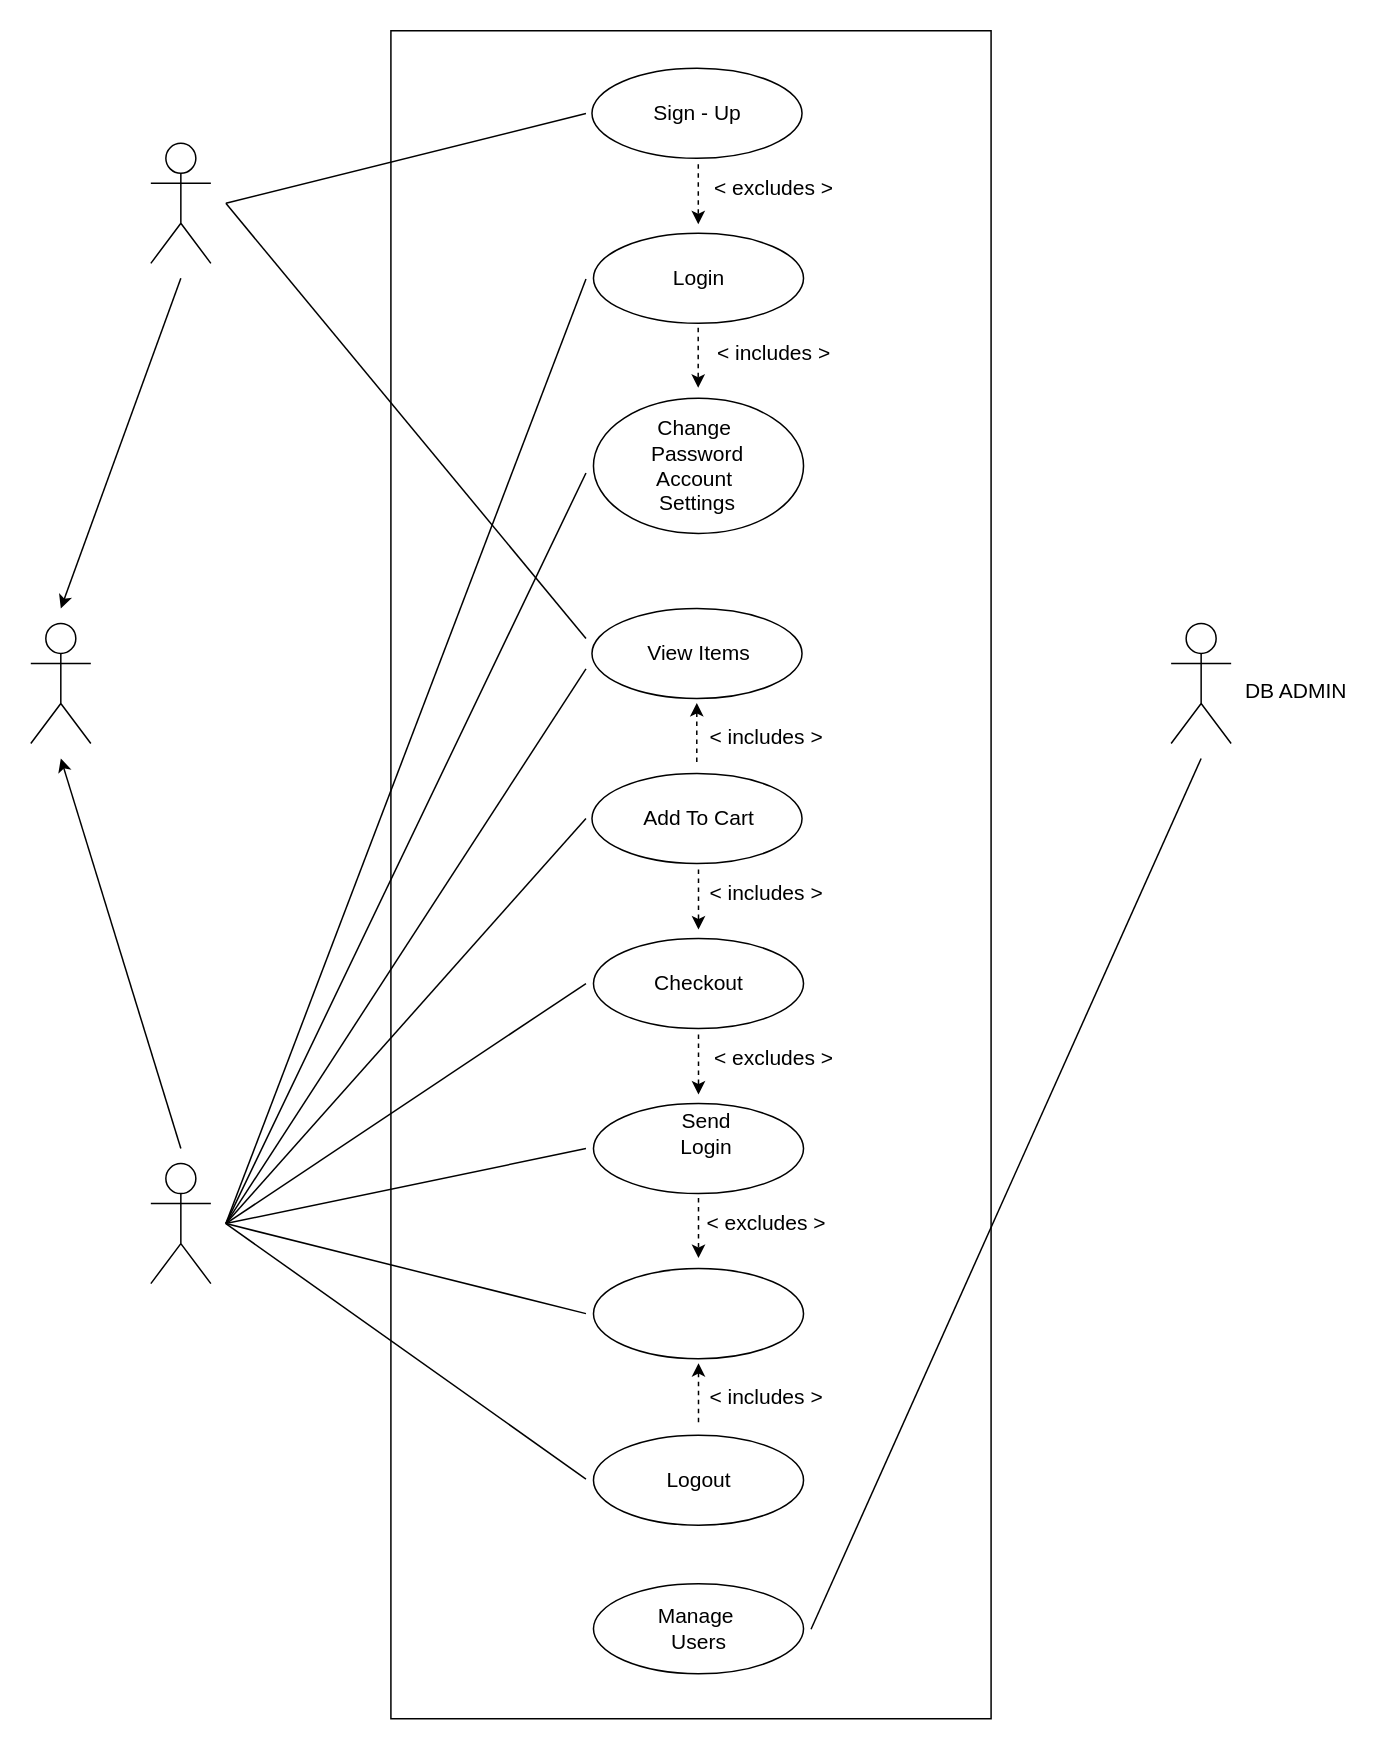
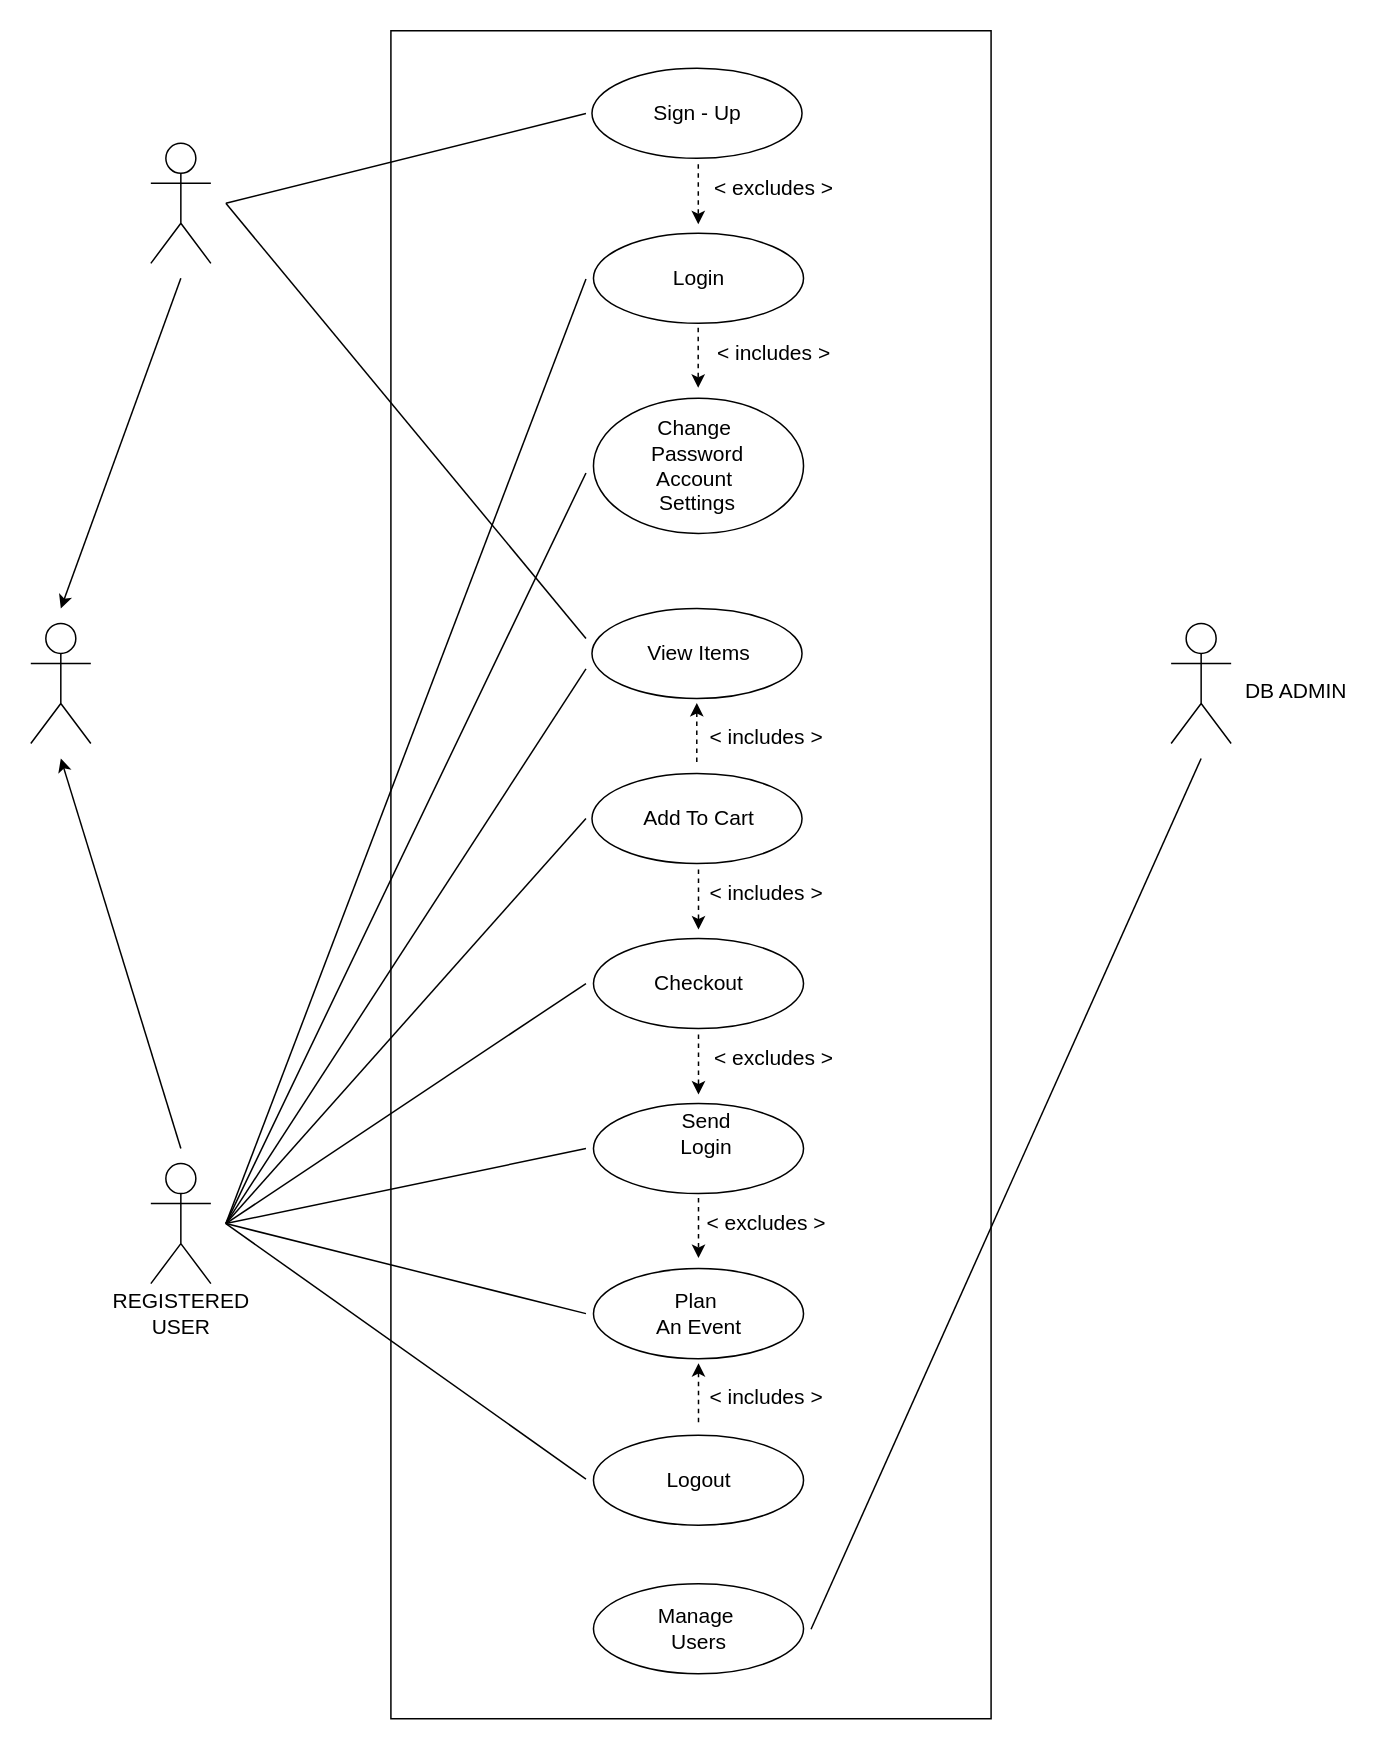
none -> (181, 1313)
none -> (698, 1313)
